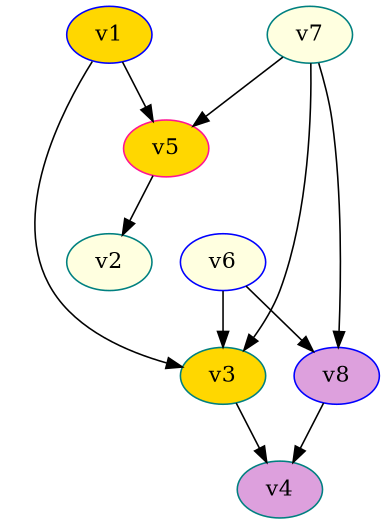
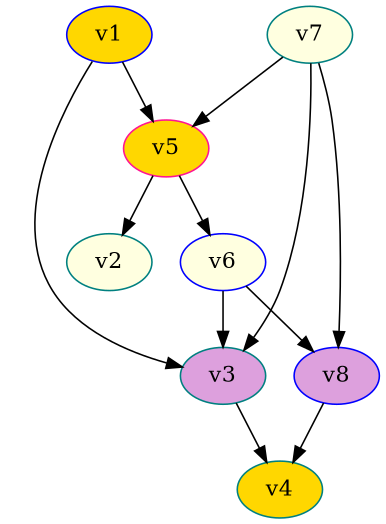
none -> (191, 198)
(223, 376) -> (223, 376)
(280, 490) -> (280, 490)
